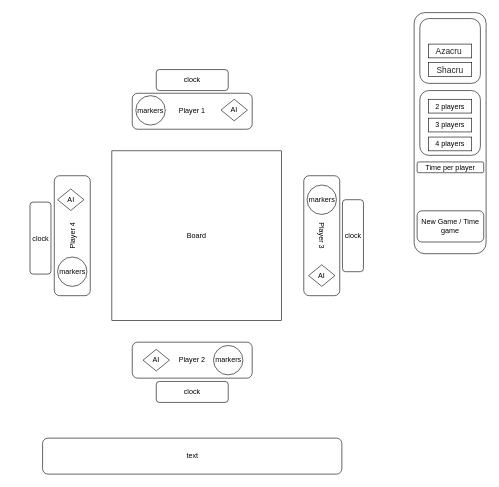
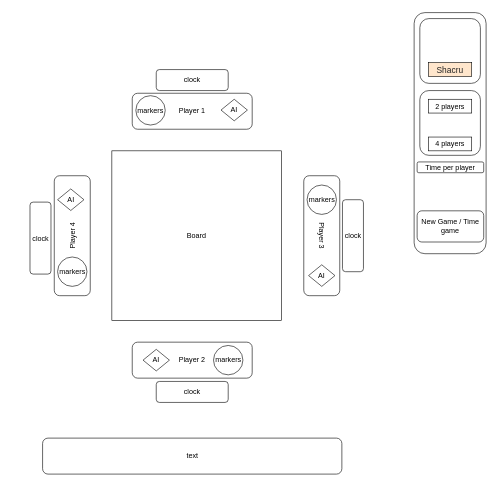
(450, 51) -> none
(450, 70) -> (450, 70)
(450, 125) -> none
